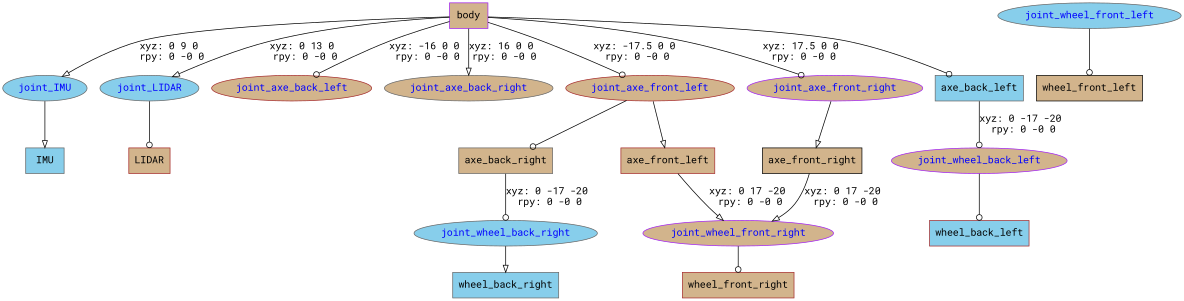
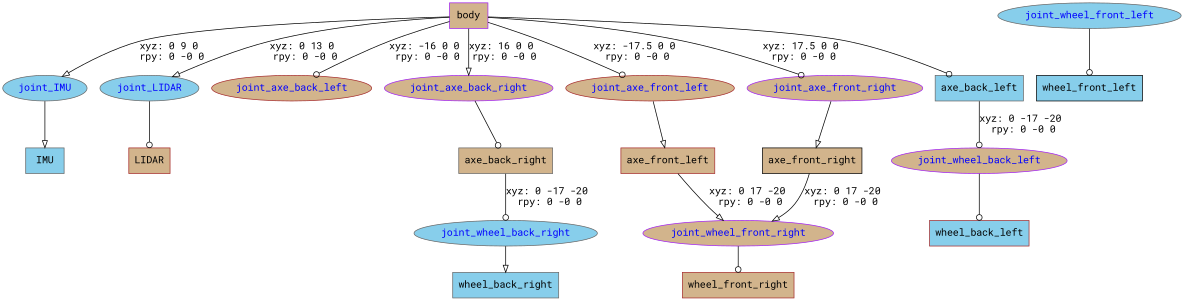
(469, 88) -> (469, 88)
(1089, 88) -> (1089, 88)
(581, 123) -> (486, 122)
